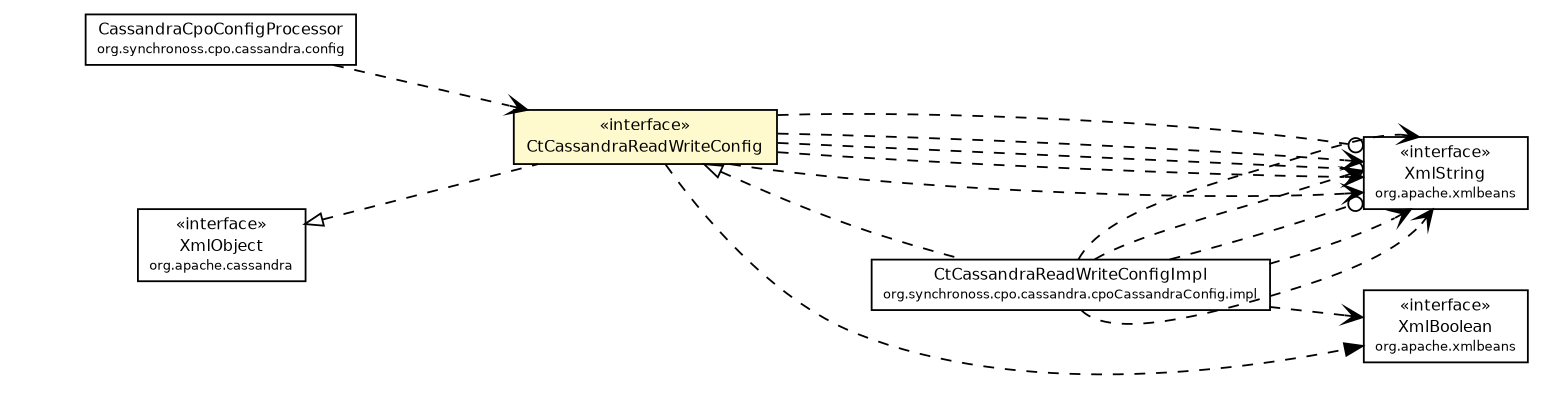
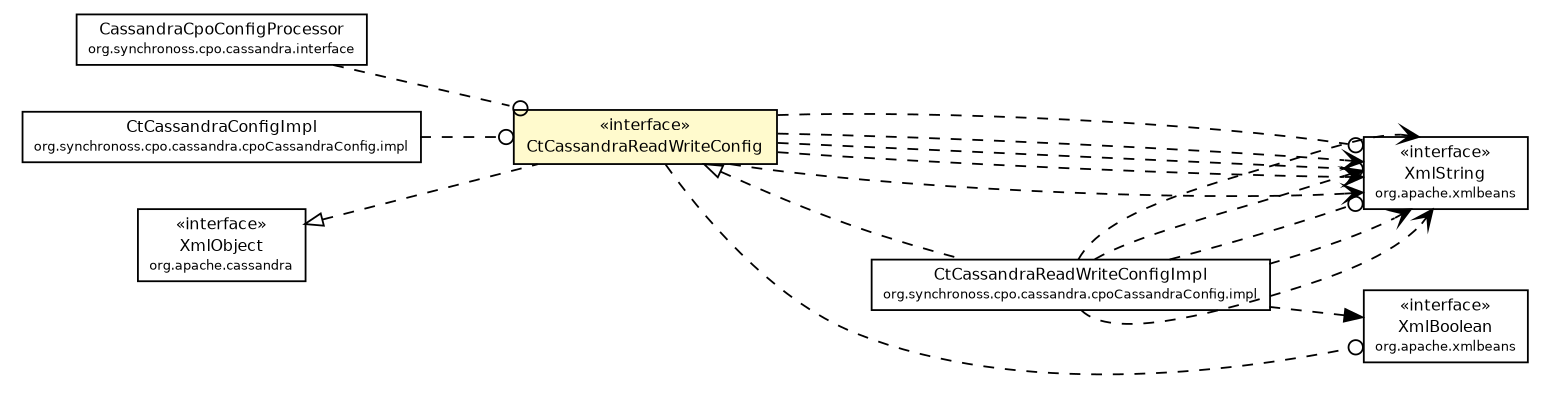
(221, 50) -> (222, 50)
(421, 85) -> (421, 85)
none -> (221, 137)
(1307, 311) -> (1307, 311)
(972, 364) -> (972, 364)
